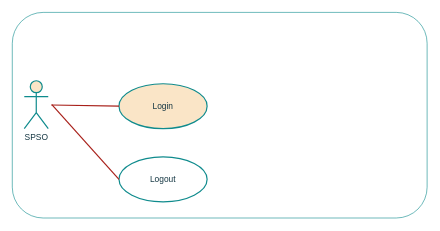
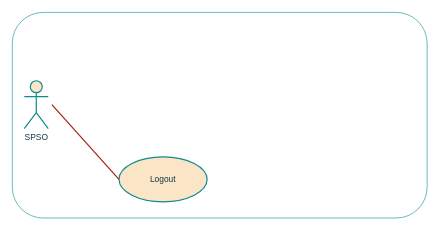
(87, 106) -> none
(163, 106) -> none
(163, 179) -> (163, 179)
